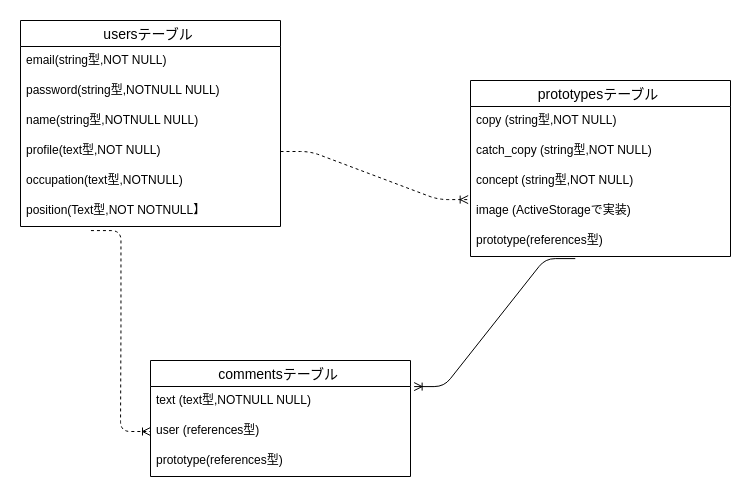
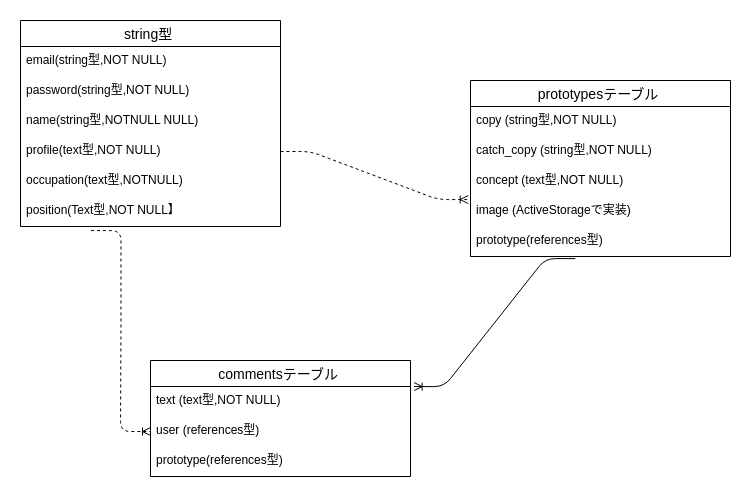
(150, 34) -> (150, 34)
(125, 90) -> (111, 90)
(560, 180) -> (555, 180)
(116, 210) -> (106, 210)
(238, 400) -> (225, 400)
